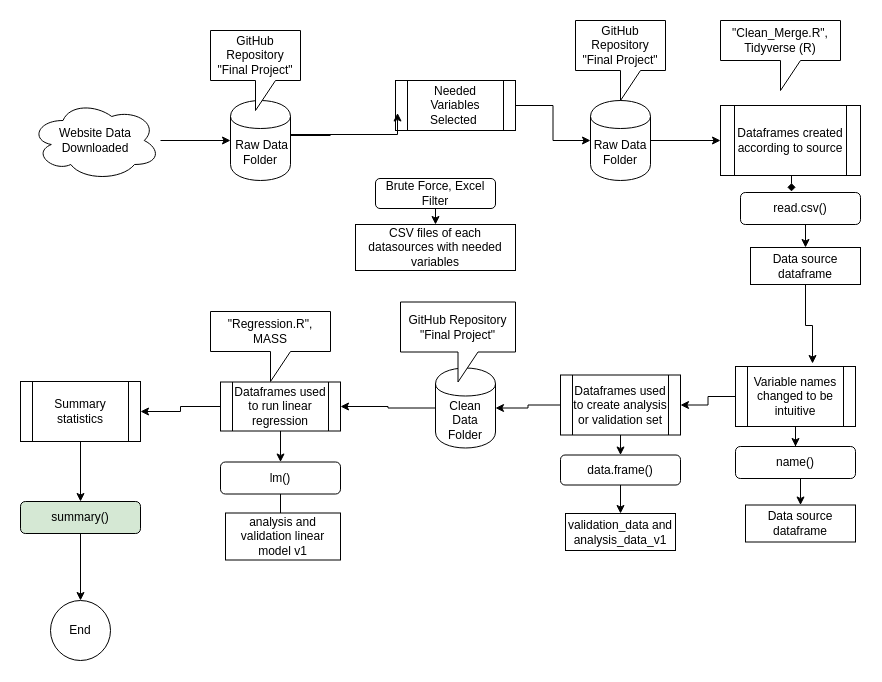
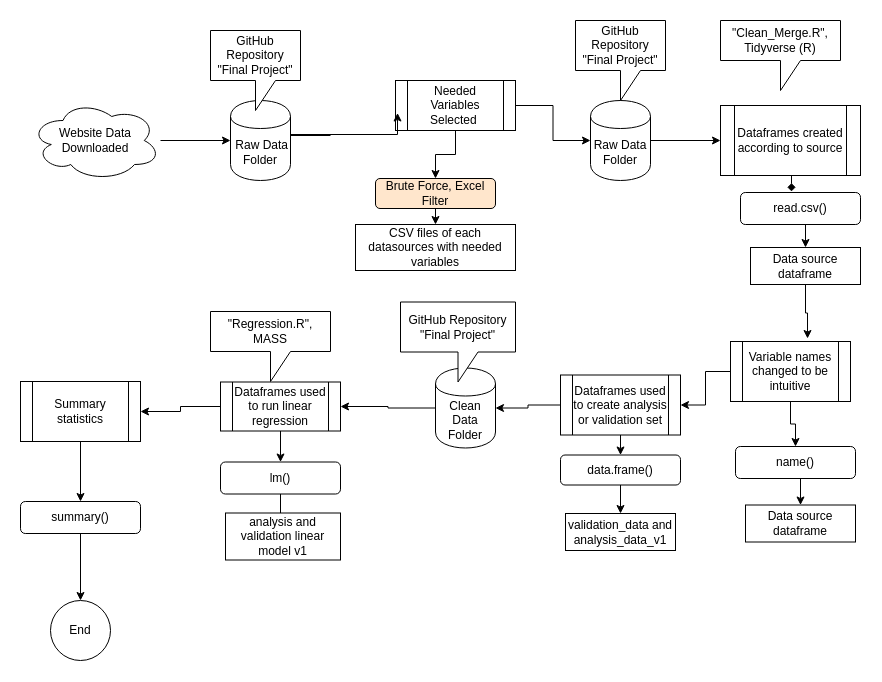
none -> (450, 155)
(436, 194) -> (436, 194)
(796, 397) -> (791, 372)
(81, 518) -> (81, 518)
